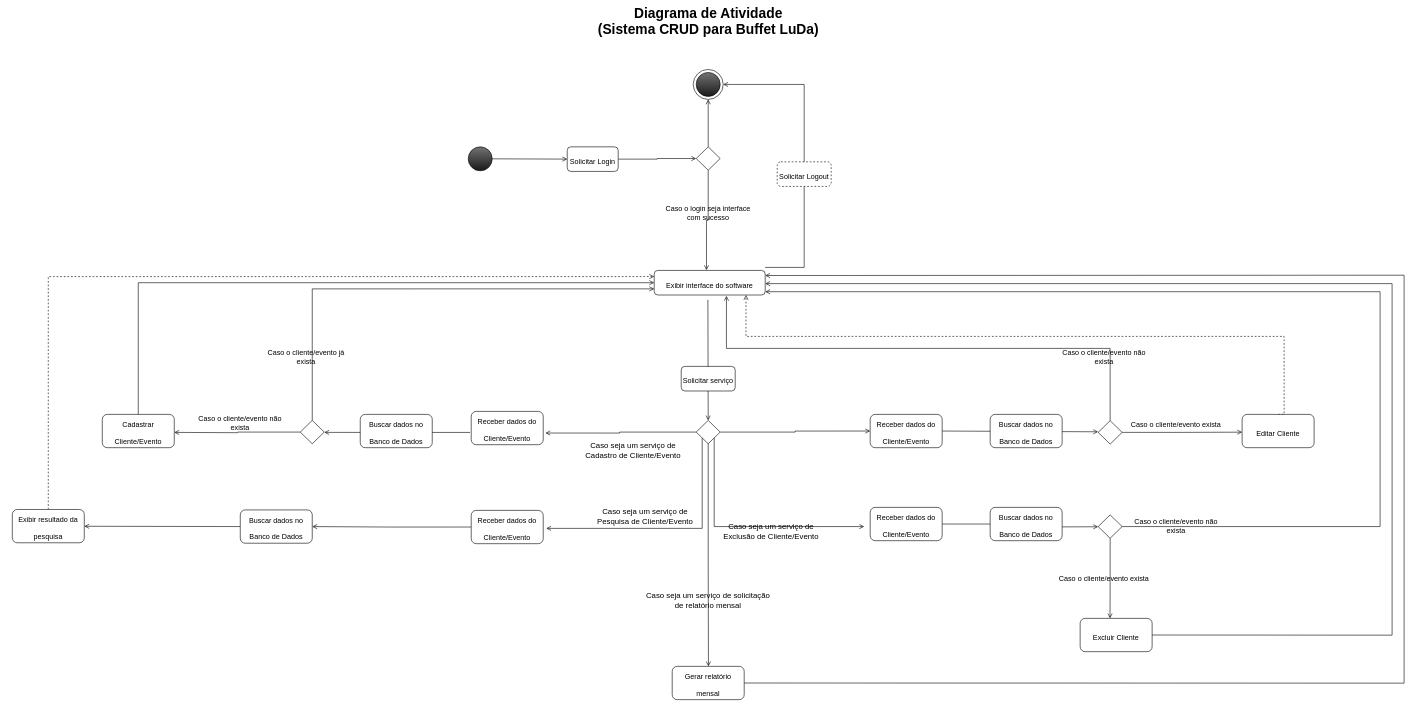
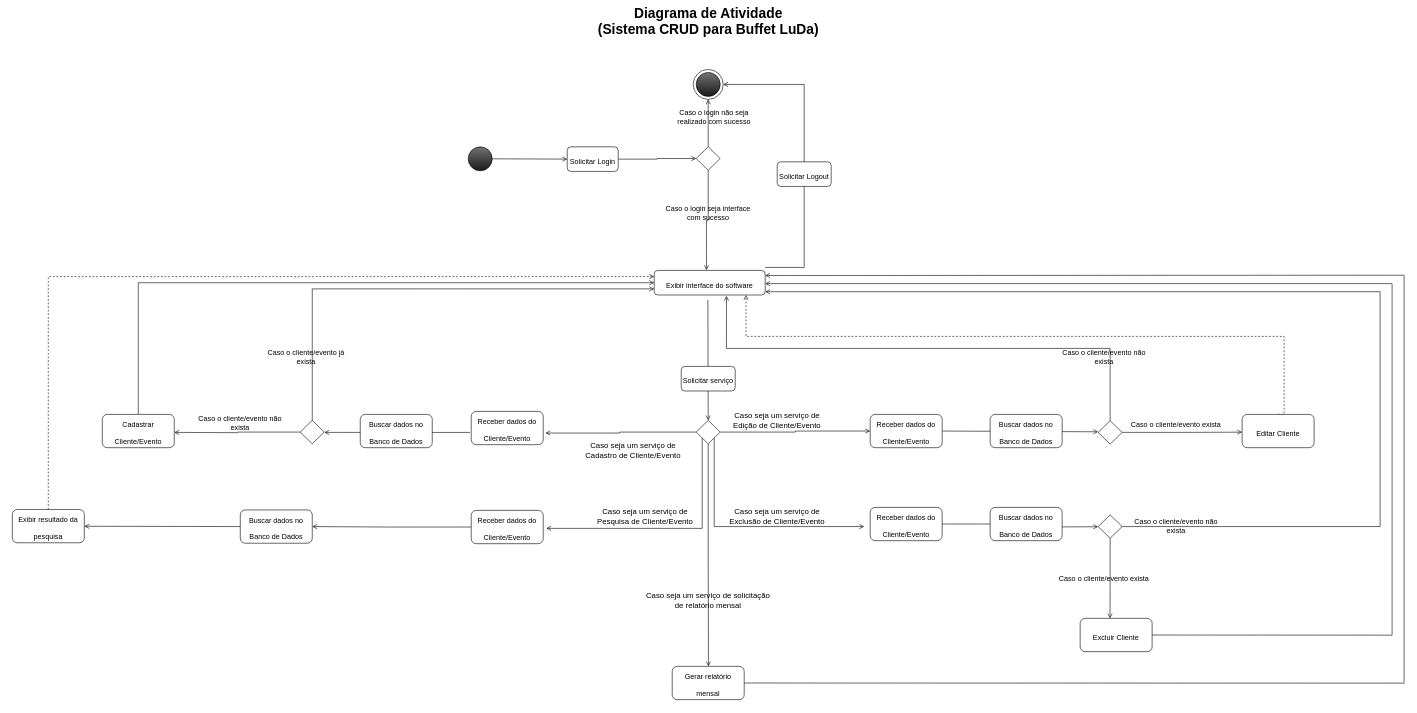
none -> (714, 117)
(804, 174) -> (804, 174)
none -> (777, 420)
(771, 531) -> (777, 516)
